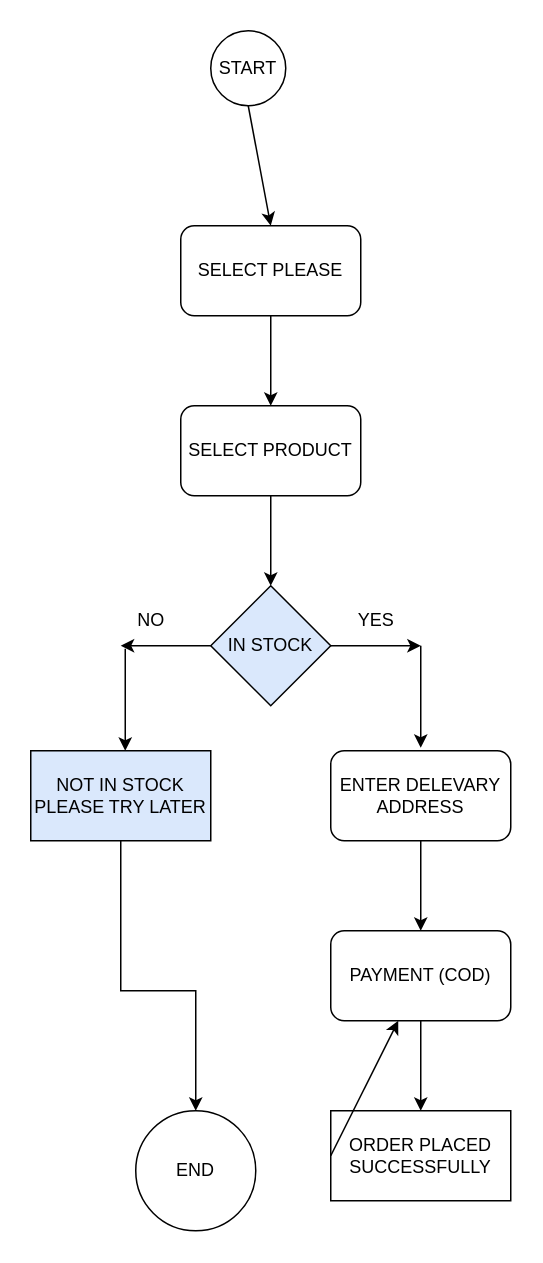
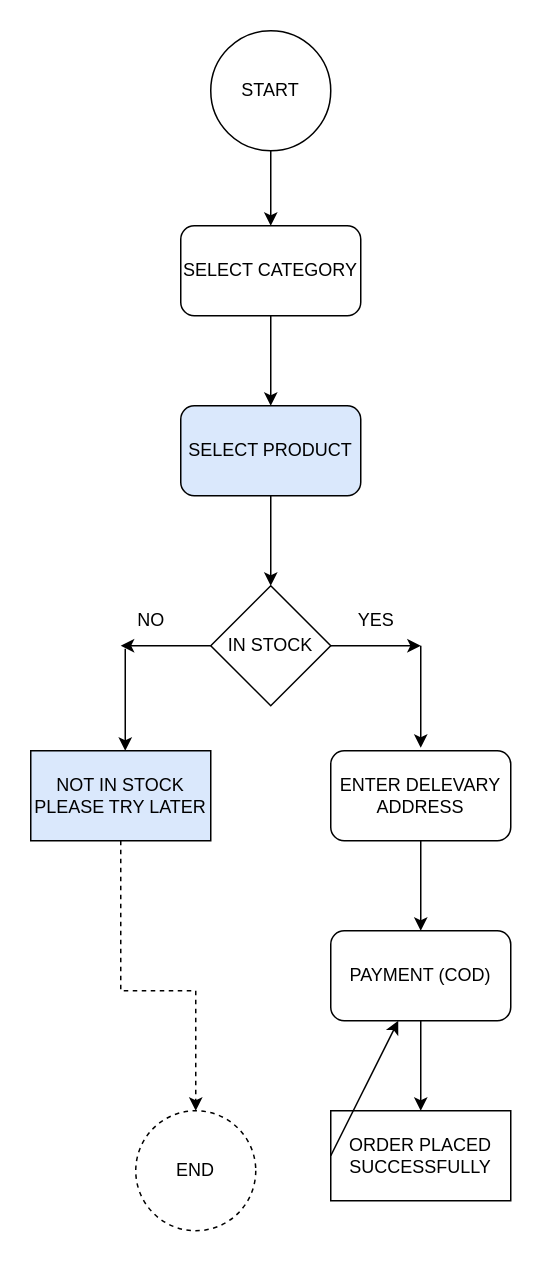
(248, 68) -> (271, 91)
(271, 271) -> (271, 271)
(271, 451) -> (271, 451)
(271, 646) -> (271, 646)
(139, 991) -> (139, 991)
(196, 1171) -> (196, 1171)
